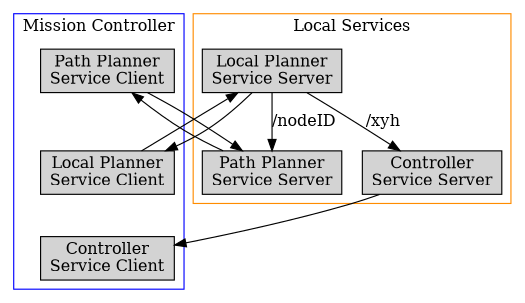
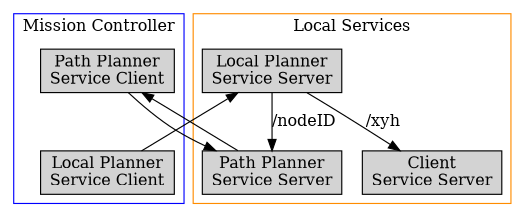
(217, 123) -> none
(432, 173) -> (432, 173)
(107, 258) -> none
